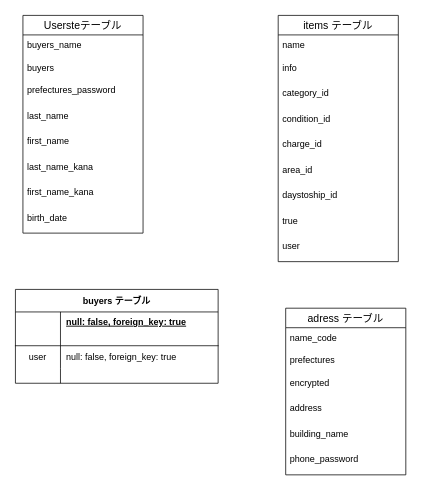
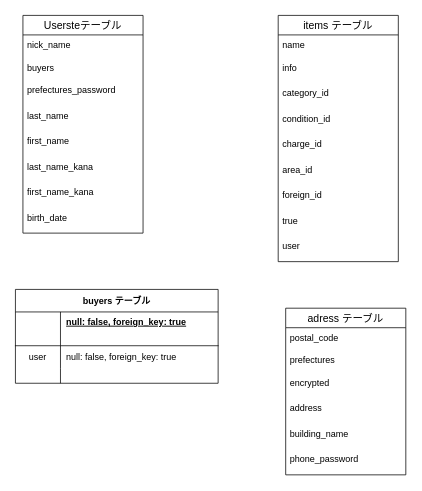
(55, 45) -> (49, 45)
(312, 195) -> (305, 195)
(312, 338) -> (316, 338)
